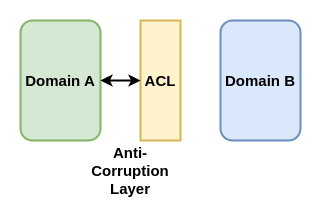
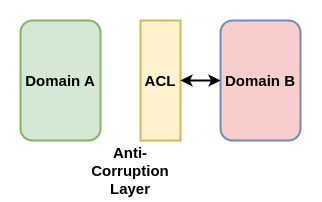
(120, 81) -> none
none -> (200, 81)
(261, 81) -> (261, 81)
